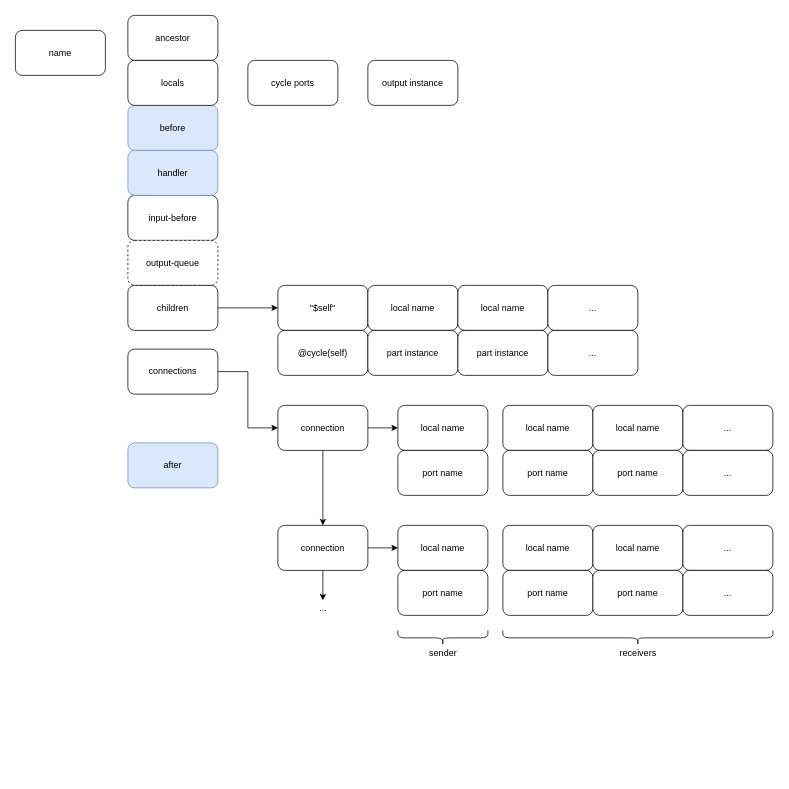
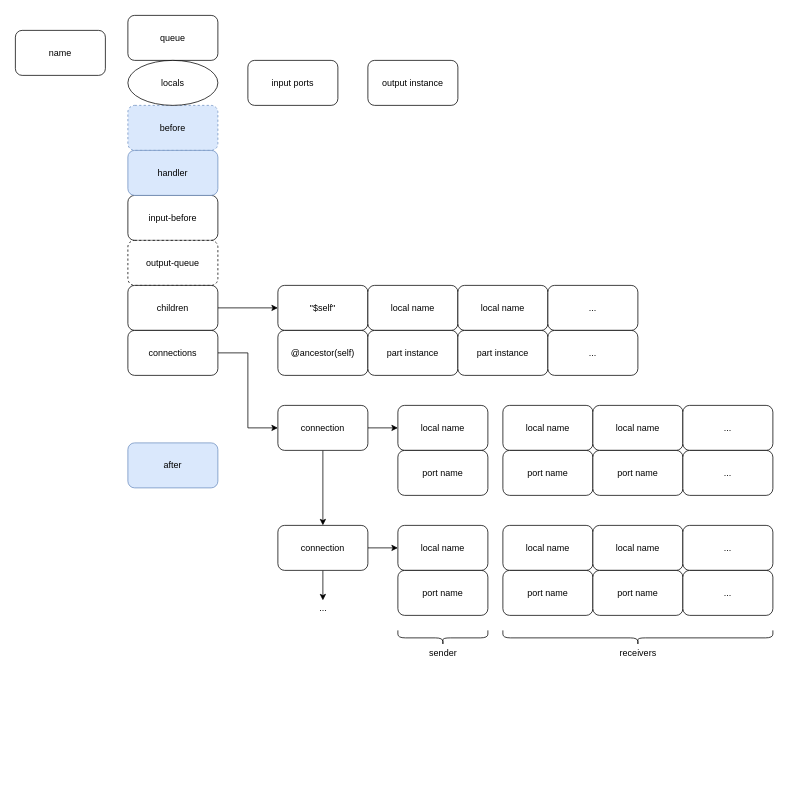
(173, 38) -> (173, 38)
(173, 83) -> (173, 83)
(293, 83) -> (293, 83)
(173, 128) -> (173, 128)
(323, 353) -> (323, 353)
(173, 372) -> (173, 353)
